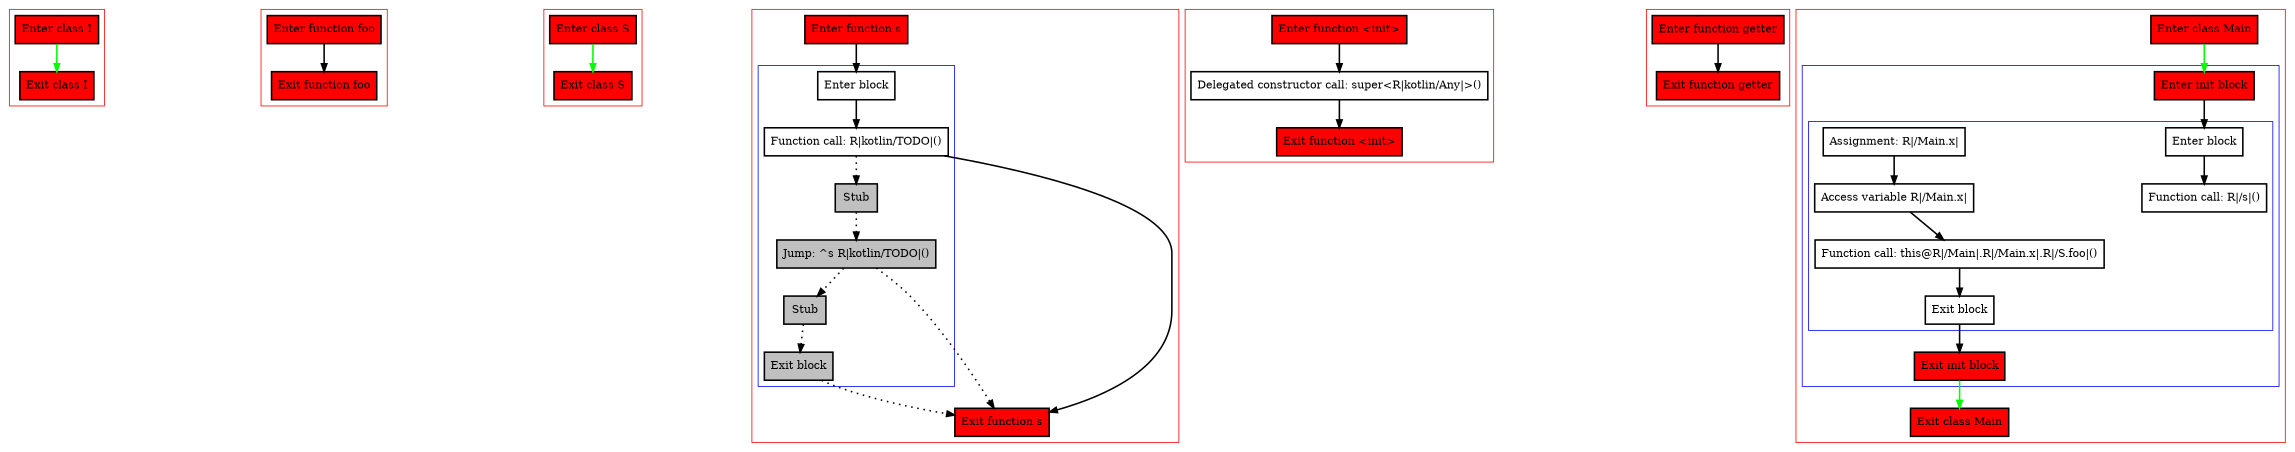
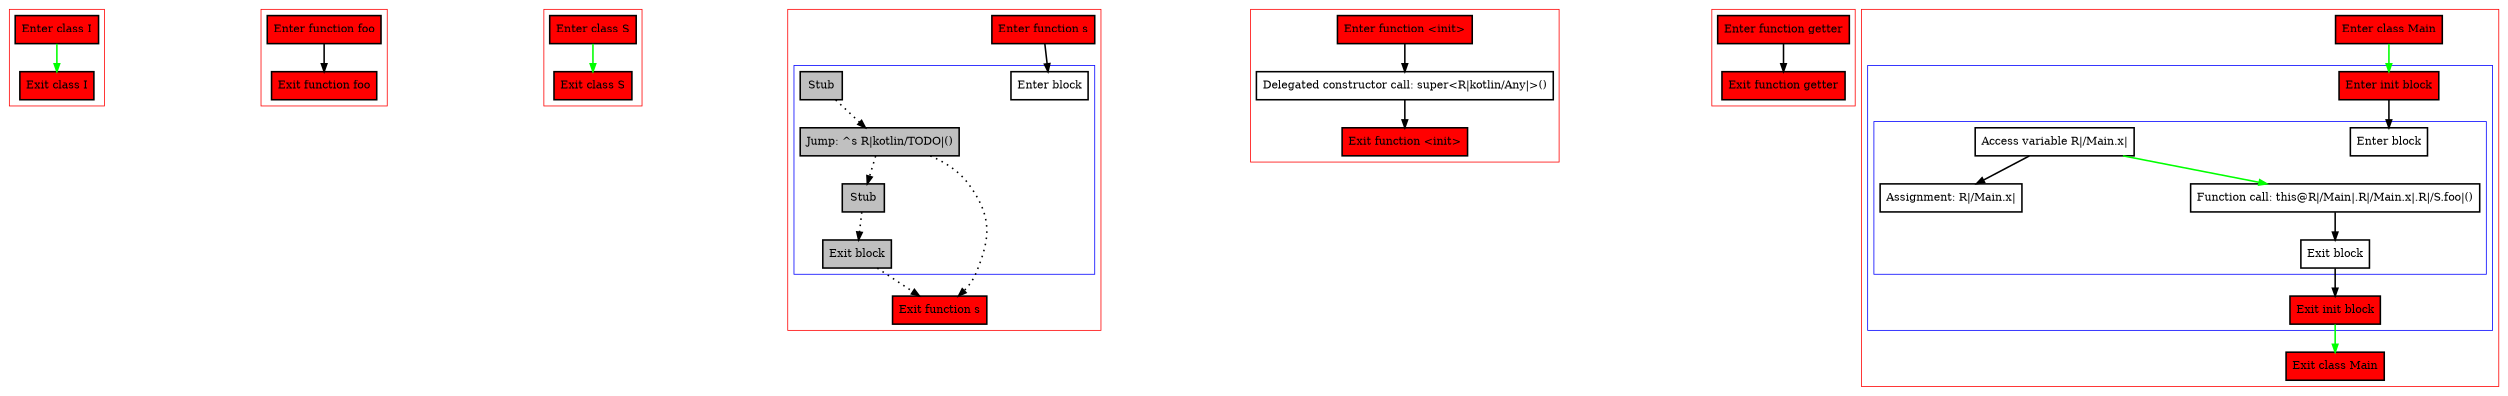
(856, 142) -> none
(1894, 166) -> (2006, 168)
(2204, 198) -> none
(1924, 223) -> (2191, 169)
